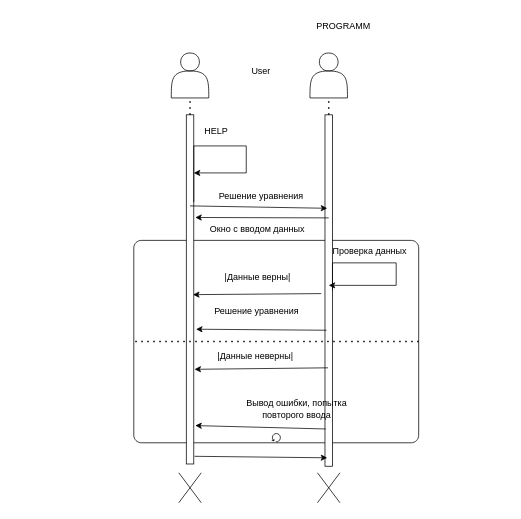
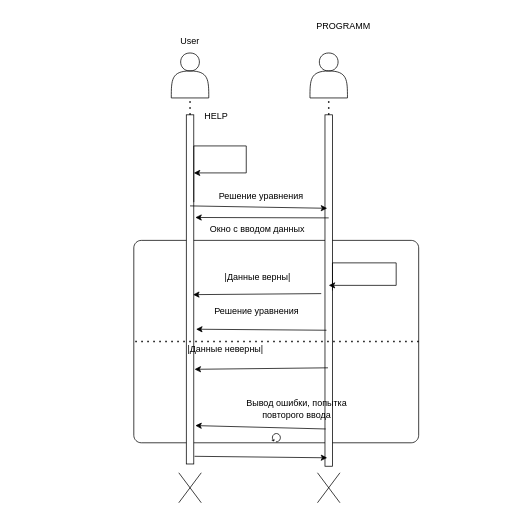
(261, 72) -> (190, 42)
(216, 132) -> (216, 117)
(370, 252) -> none
(256, 357) -> (226, 349)
